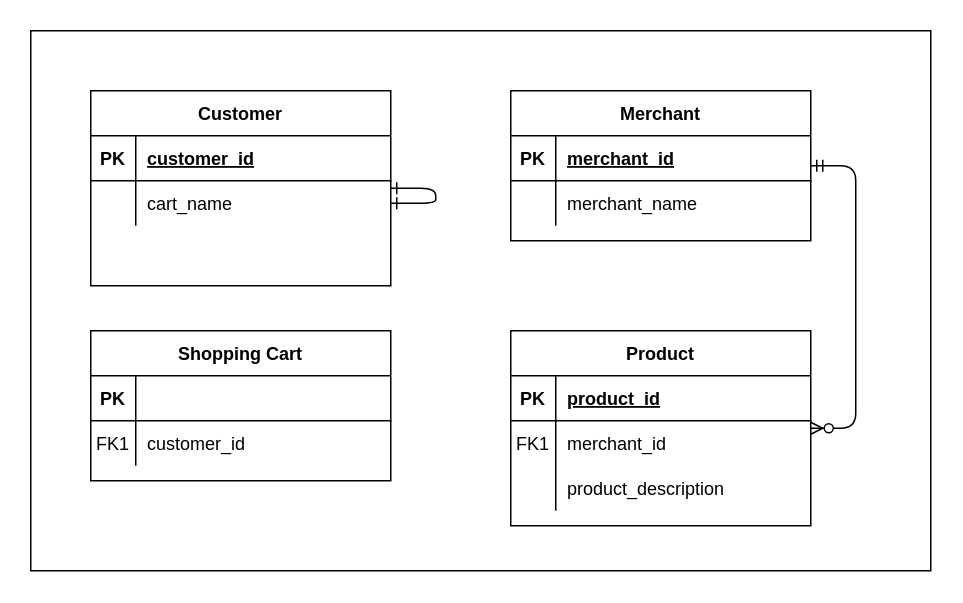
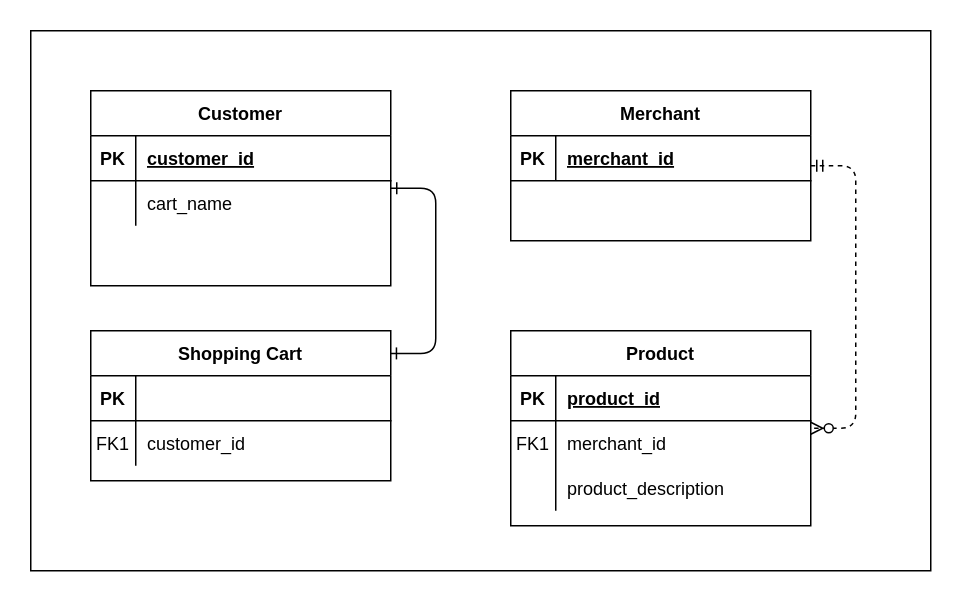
(420, 203) -> (436, 287)
(683, 203) -> none
(856, 286) -> (856, 286)
